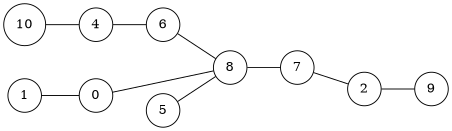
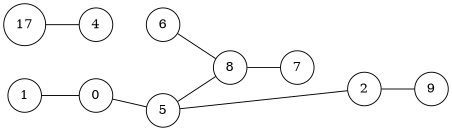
(25, 25) -> (25, 25)
(130, 25) -> none
(331, 78) -> (264, 100)
(163, 82) -> (130, 103)
